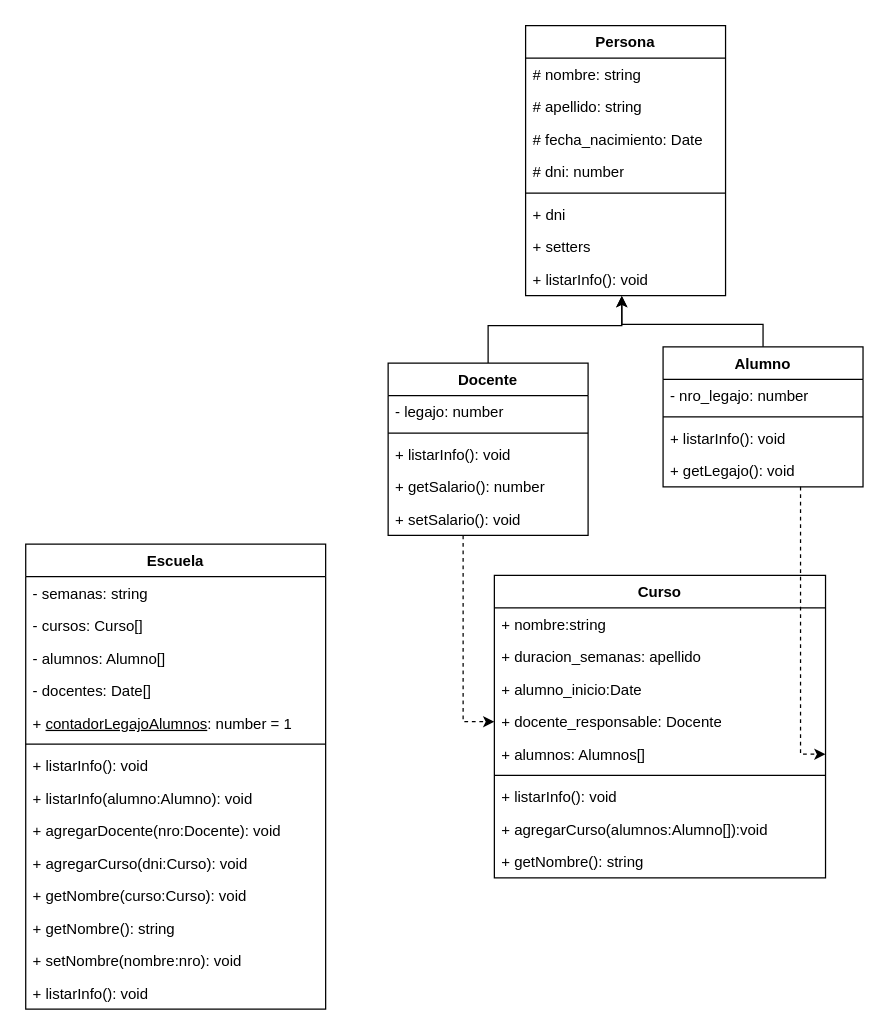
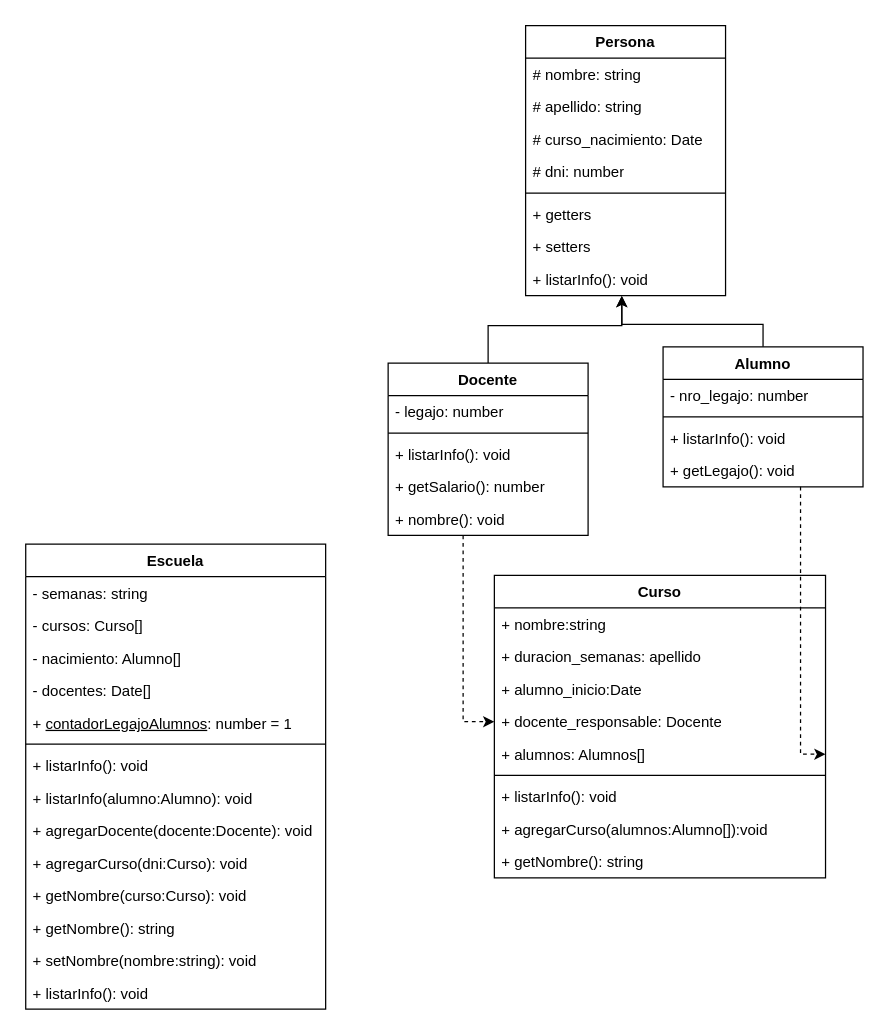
(624, 141) -> (624, 141)
(550, 216) -> (569, 216)
(468, 521) -> (455, 521)
(103, 660) -> (114, 660)
(170, 832) -> (177, 841)
(145, 962) -> (156, 962)
